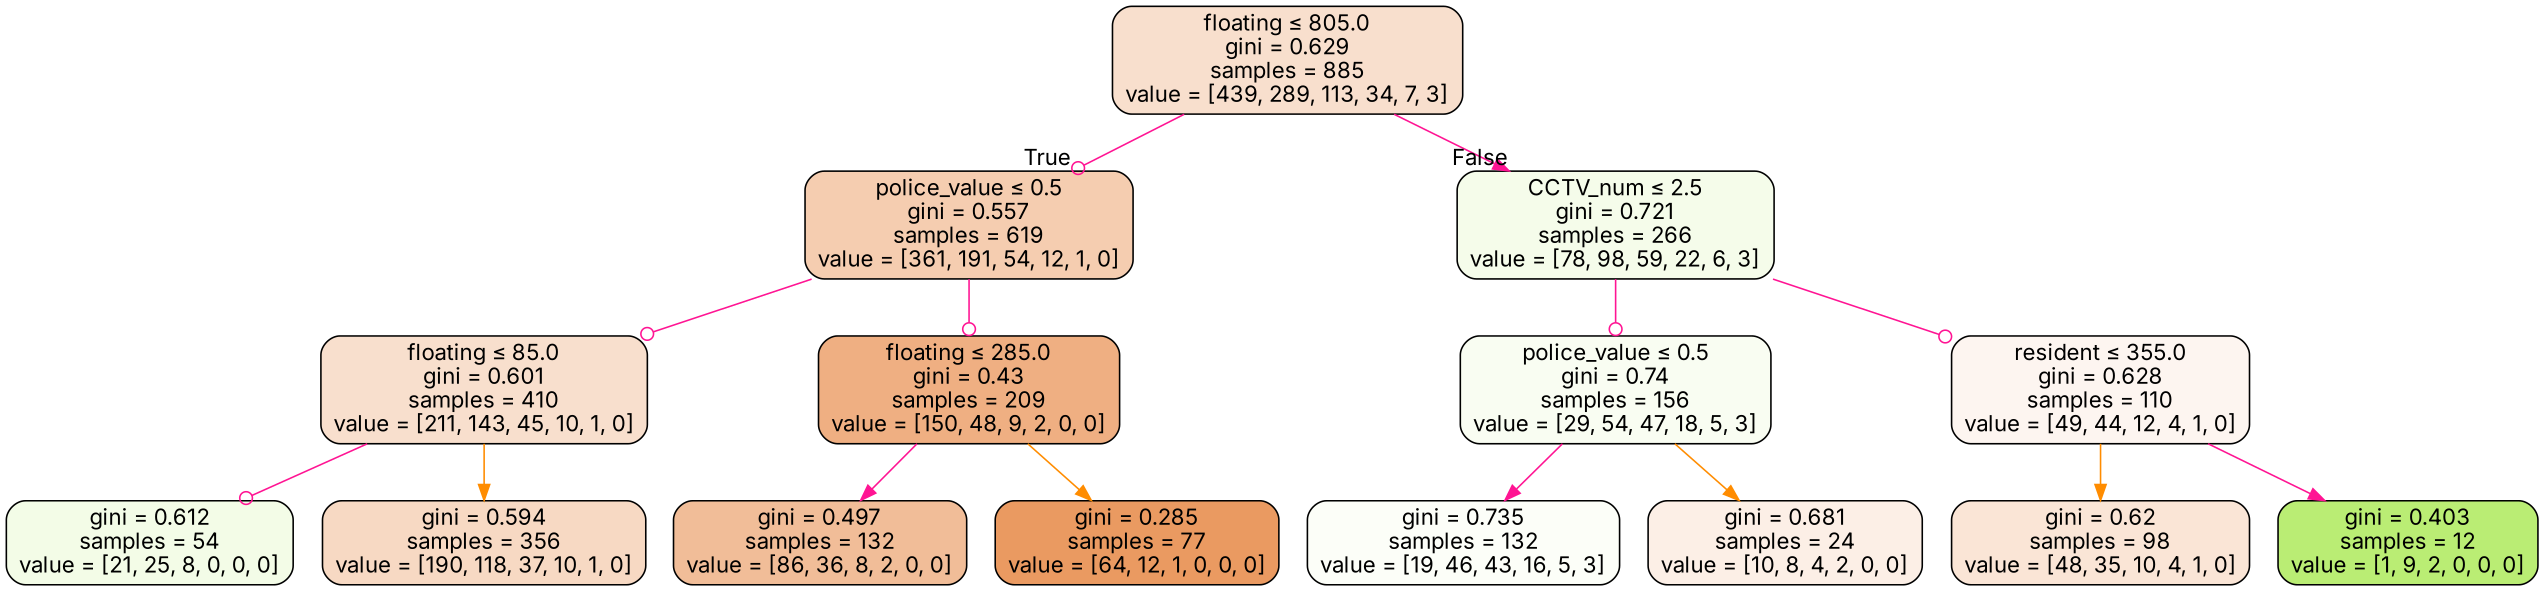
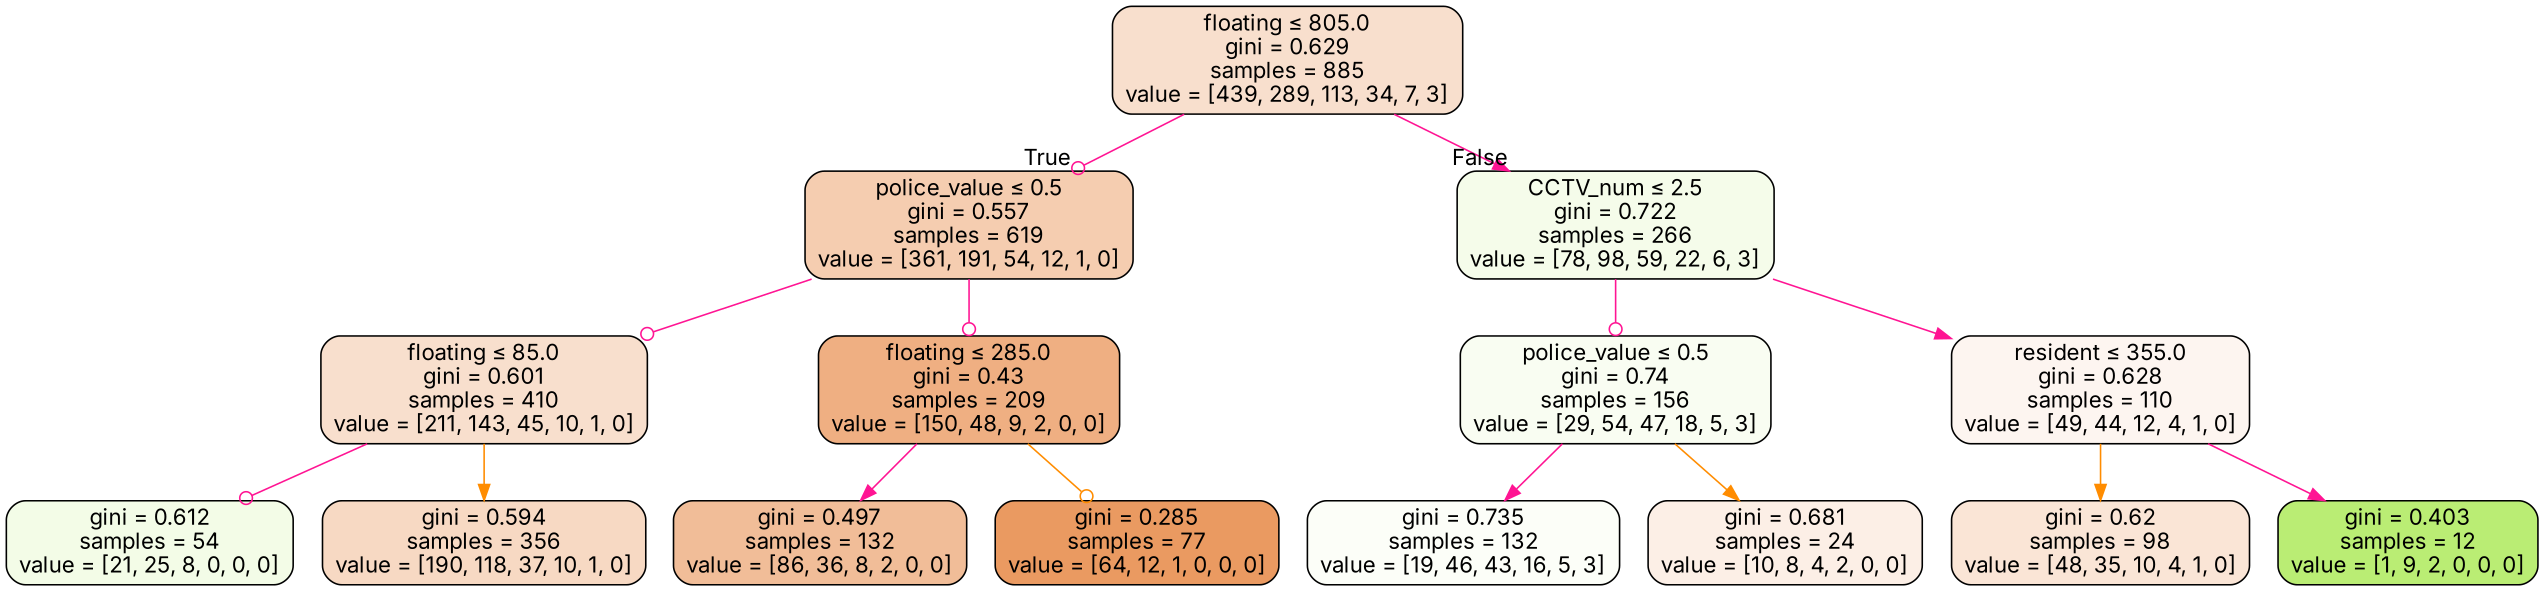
(1616, 212) -> (1616, 212)
(1856, 307) -> (1856, 307)
(1055, 468) -> (1055, 468)
